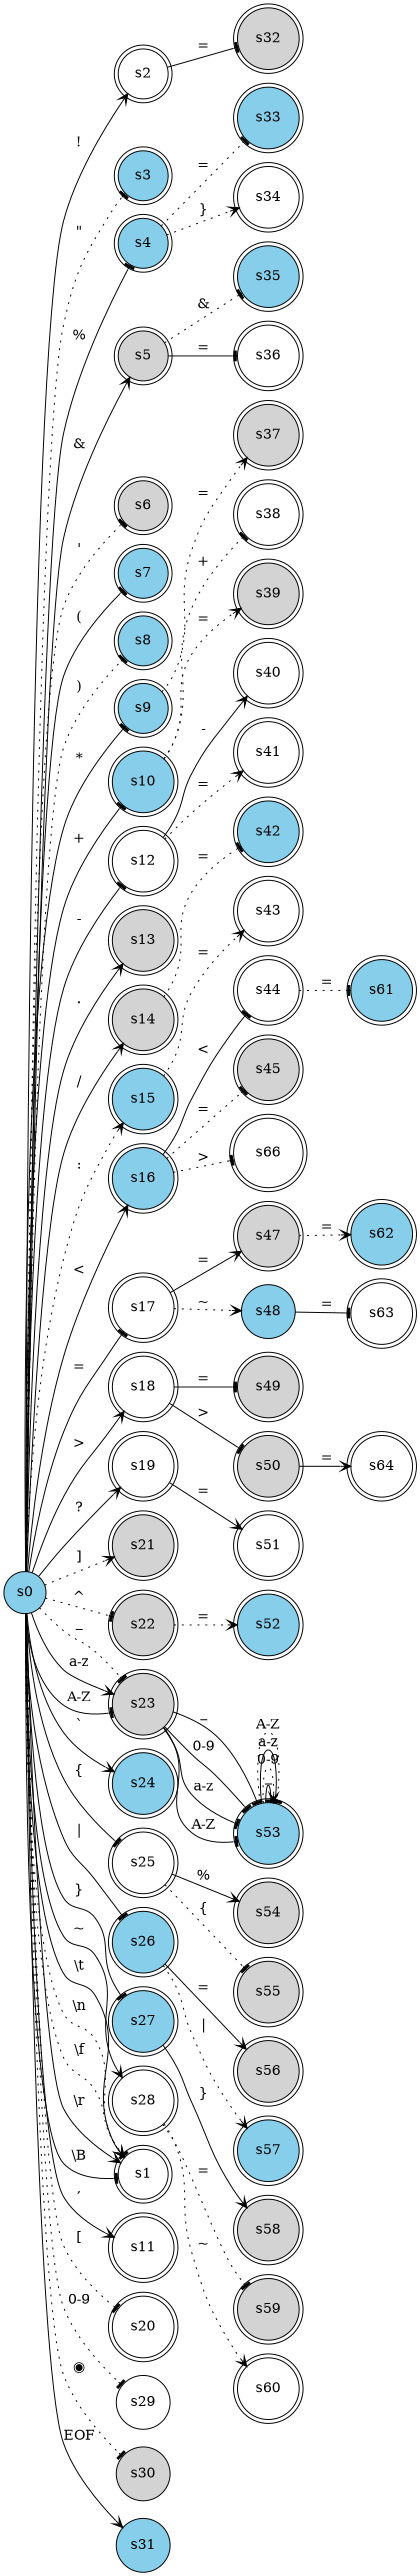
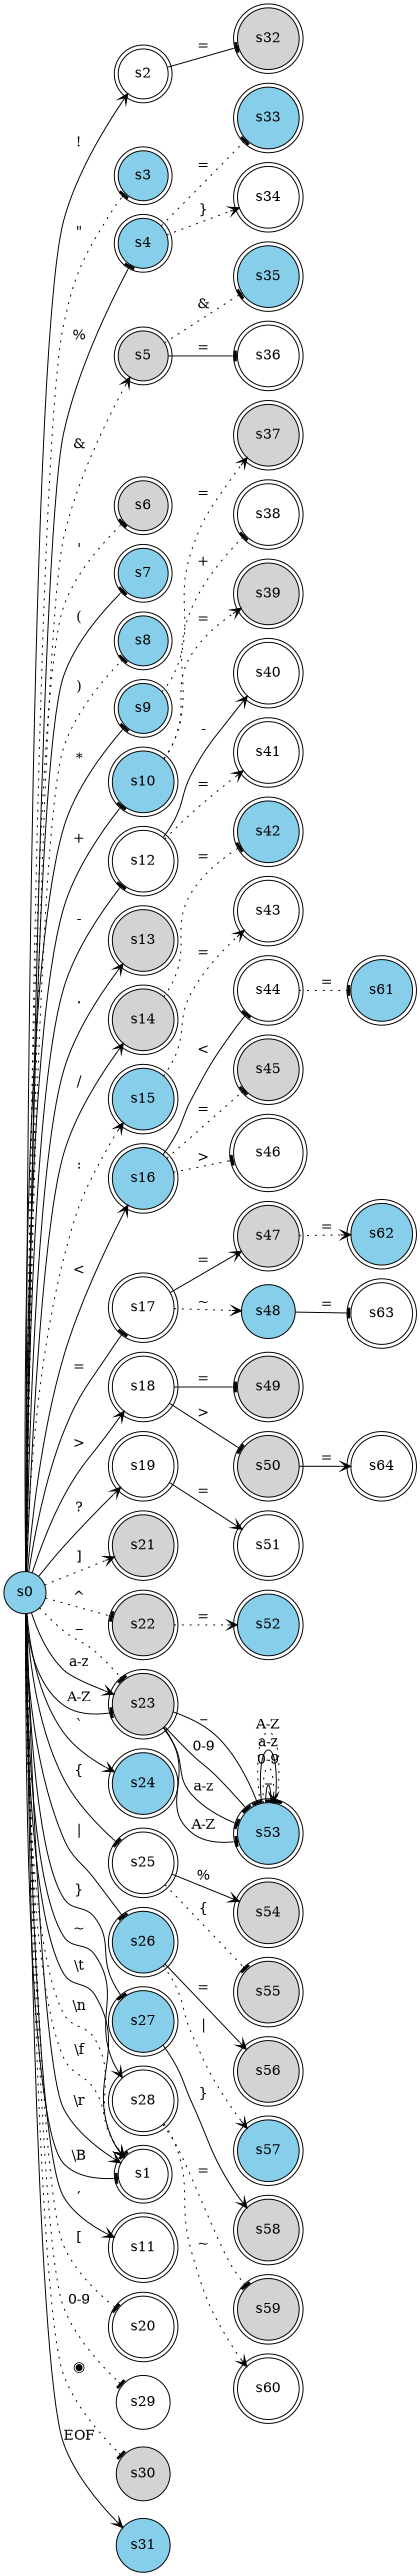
(39, 972) -> (39, 972)
(268, 1153) -> (268, 1153)
